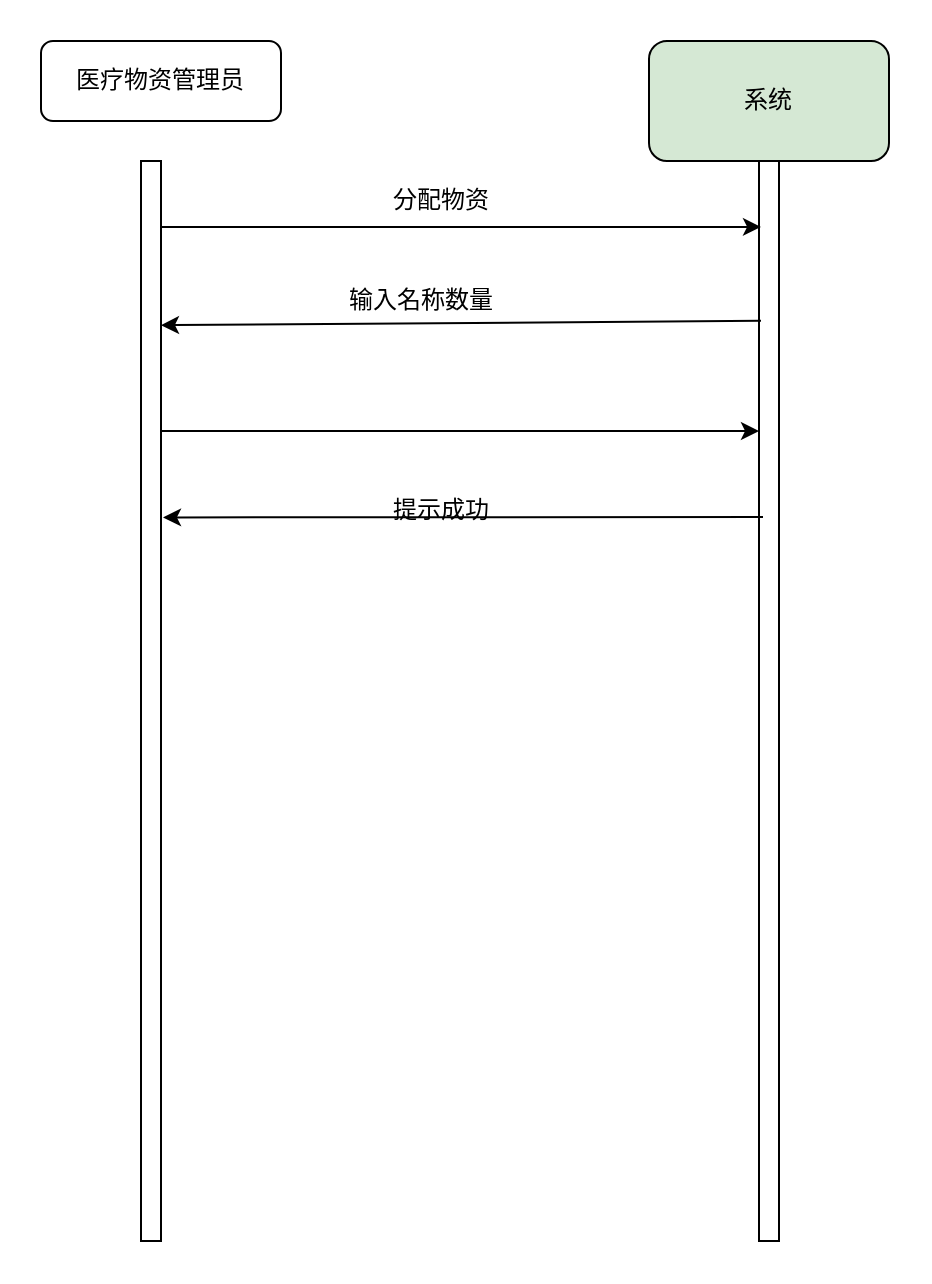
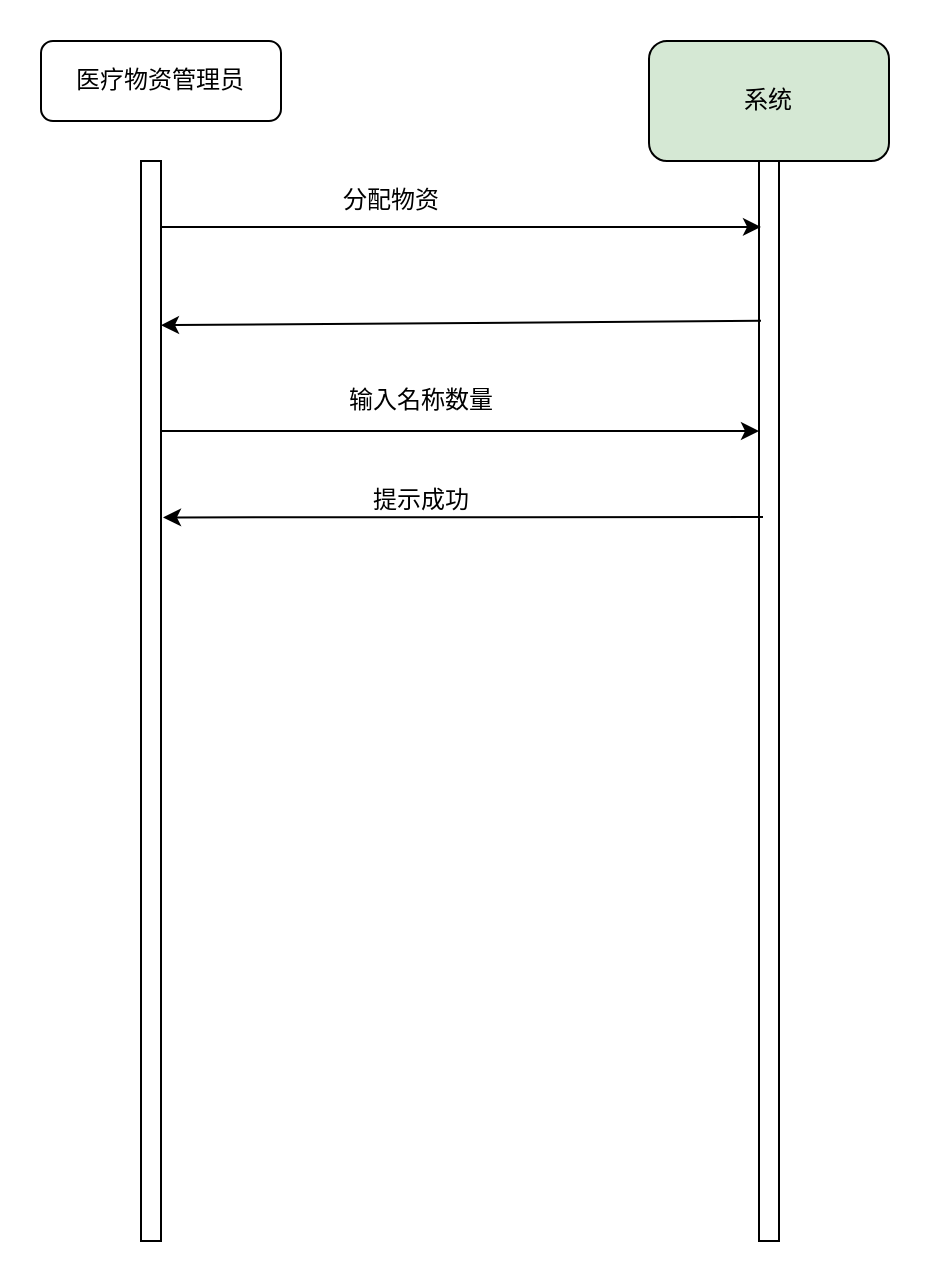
(441, 201) -> (391, 201)
(421, 301) -> (421, 401)
(441, 511) -> (421, 501)
